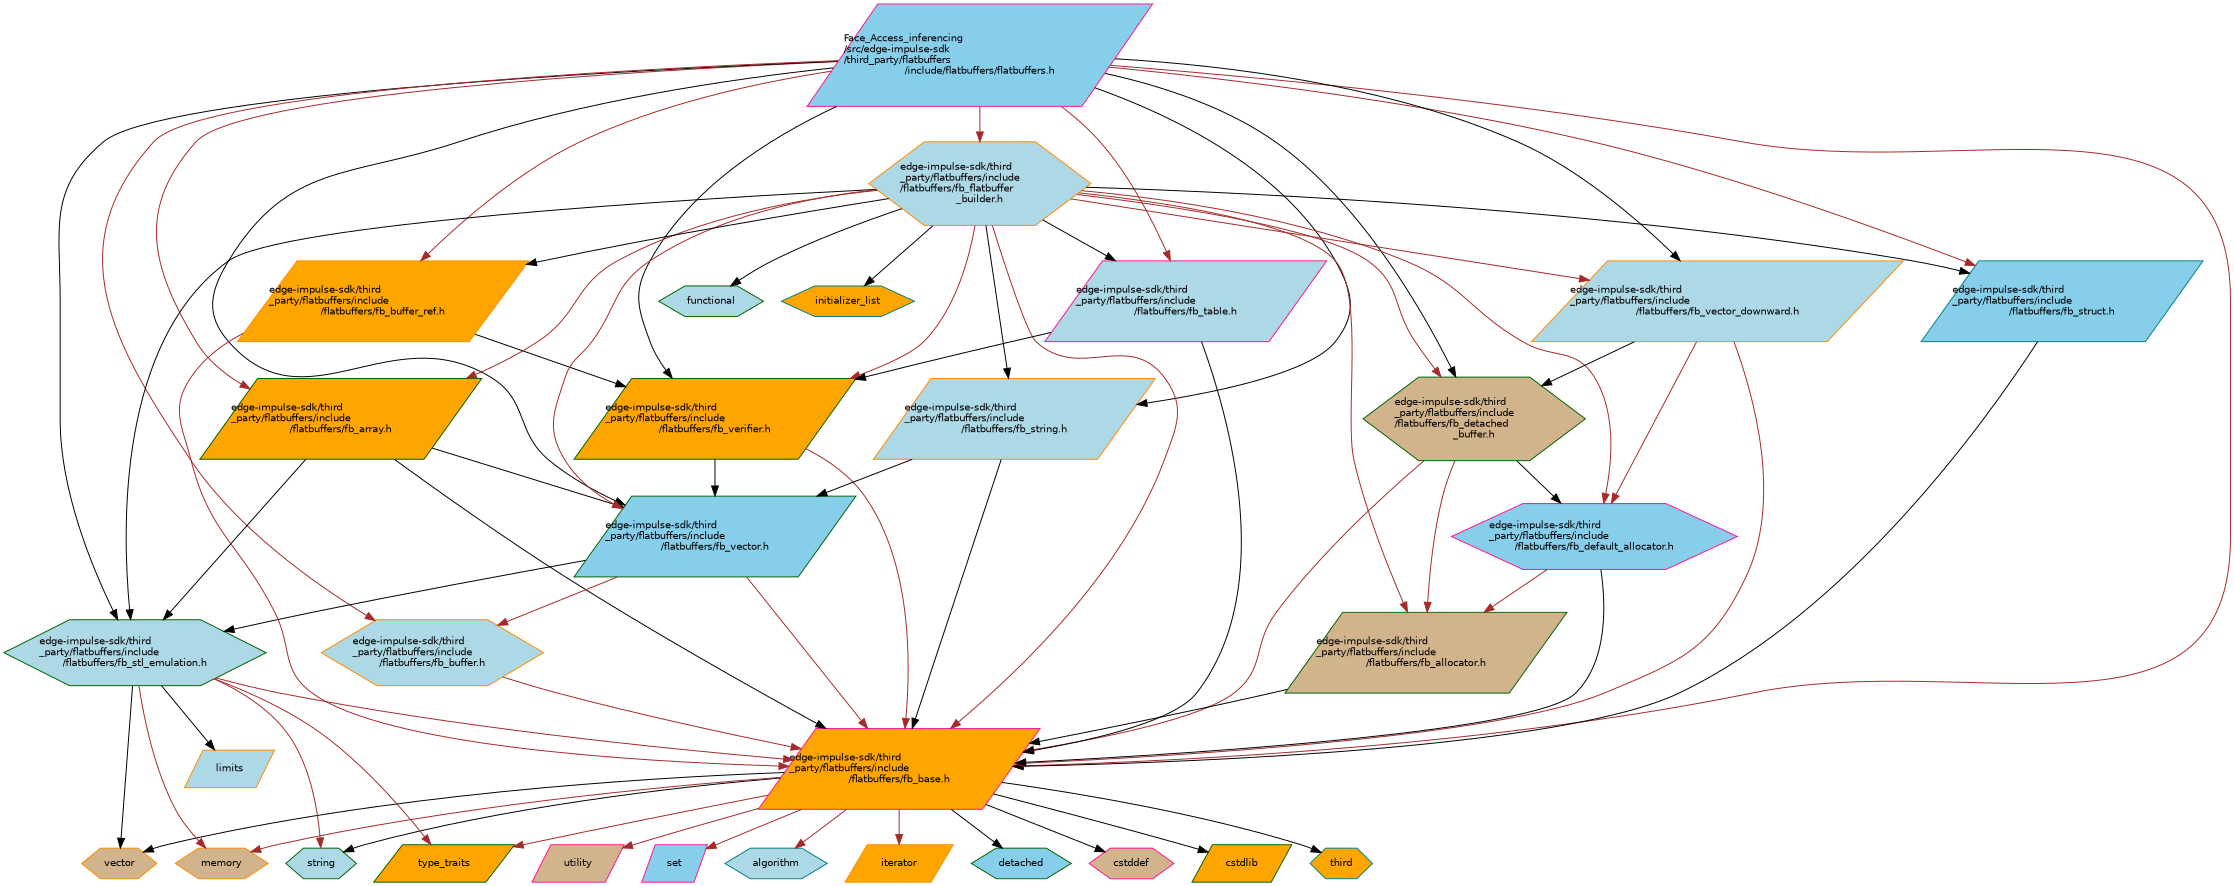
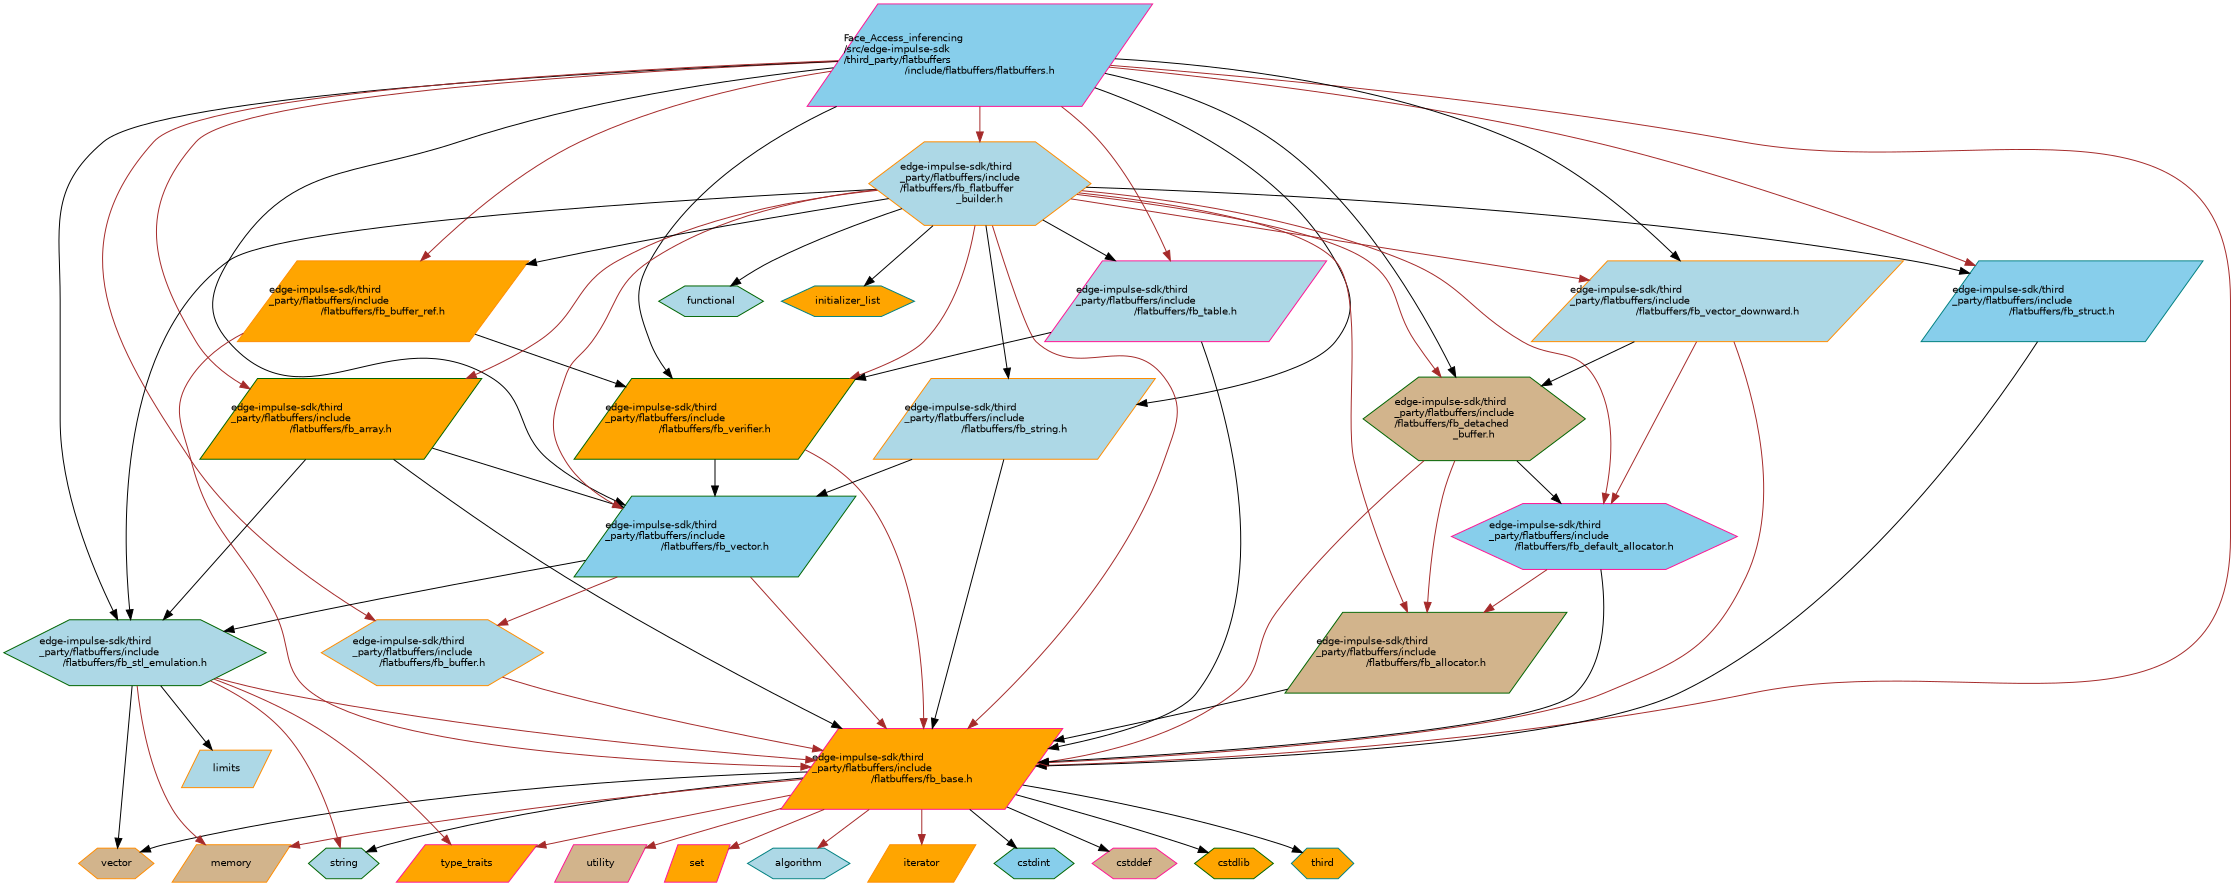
(222, 863) -> (231, 863)
(444, 863) -> (467, 863)
(675, 863) -> (697, 863)
(1021, 863) -> (1034, 863)
(1242, 863) -> (1234, 863)
